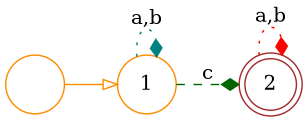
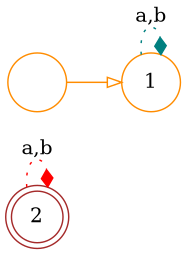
(199, 84) -> none
